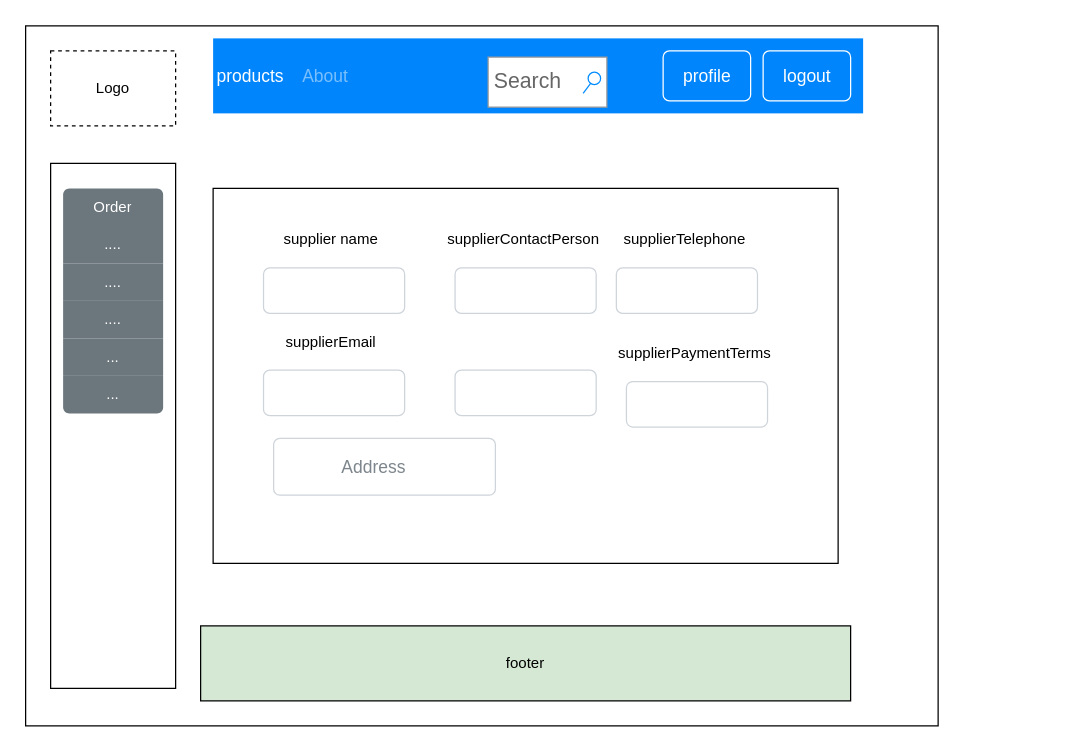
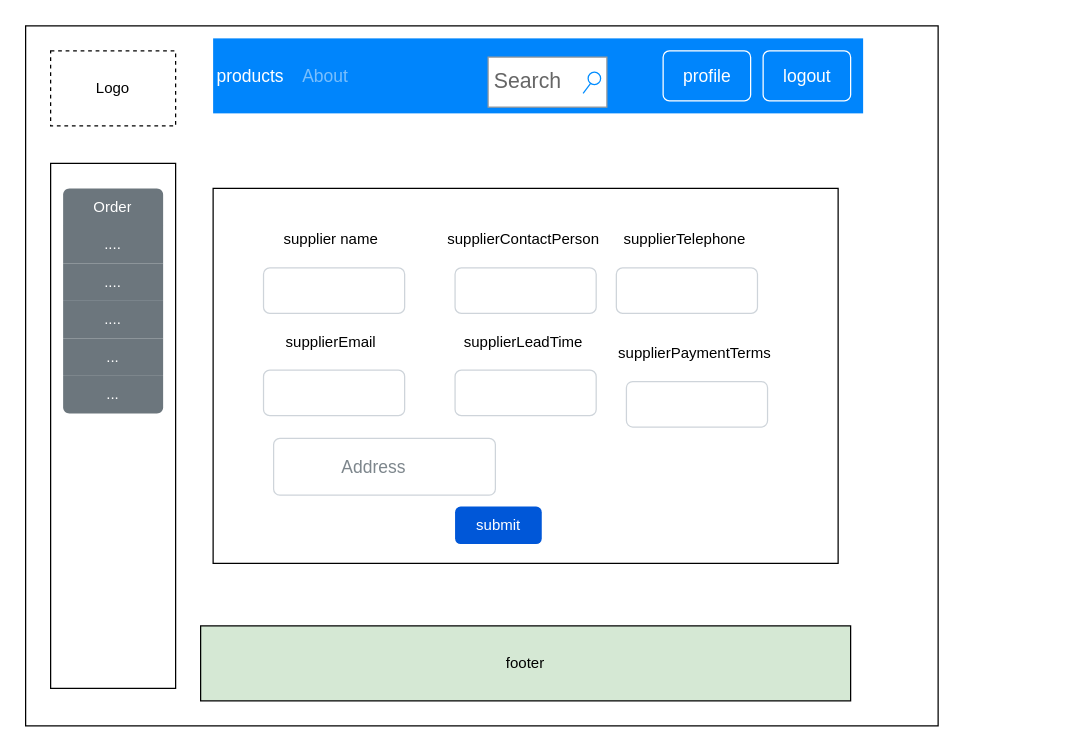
none -> (523, 342)
none -> (498, 525)
